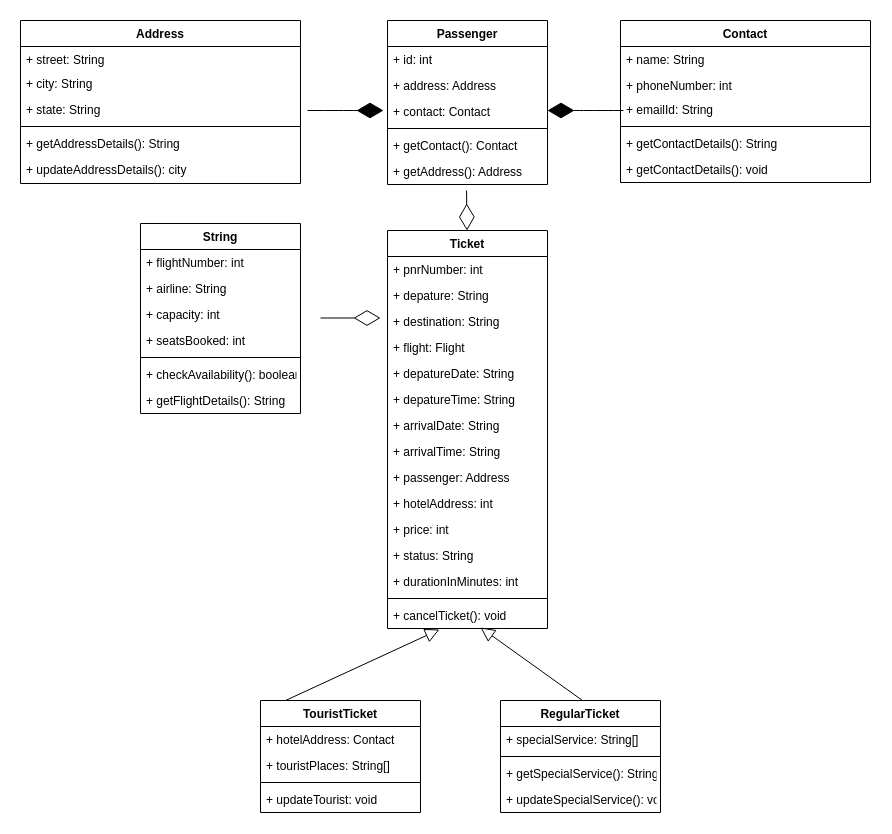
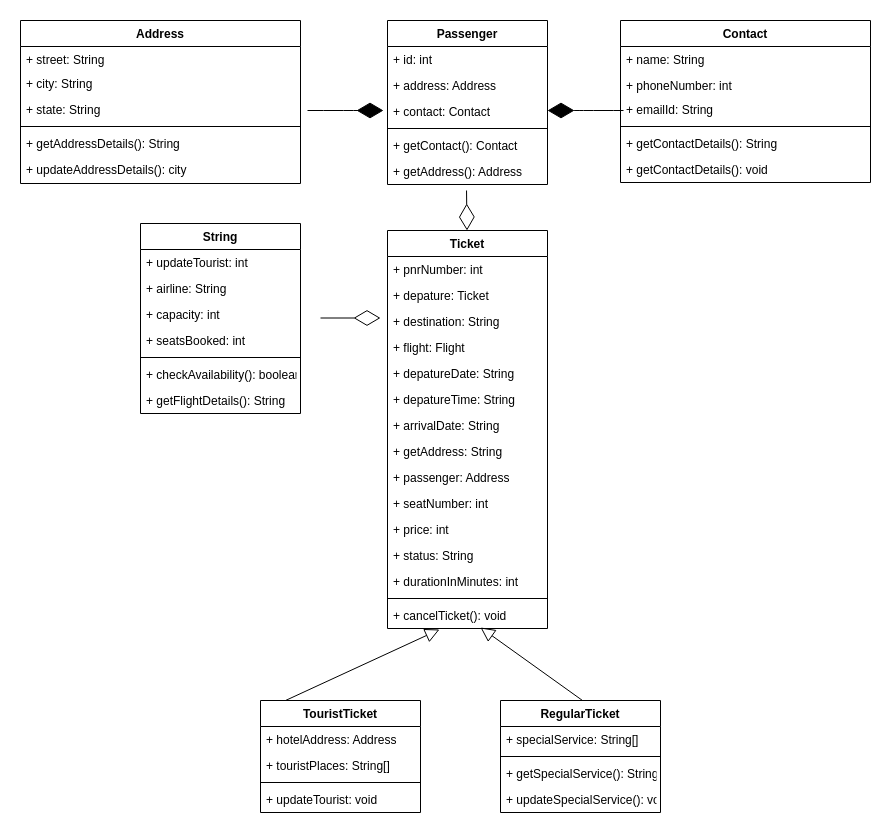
(200, 263) -> (205, 263)
(447, 296) -> (447, 296)
(453, 452) -> (454, 452)
(449, 504) -> (444, 504)
(337, 740) -> (337, 740)
